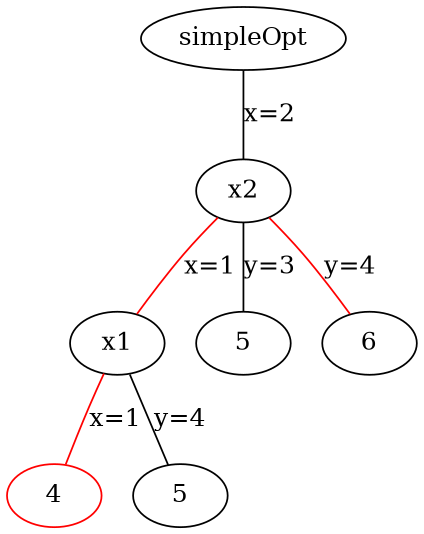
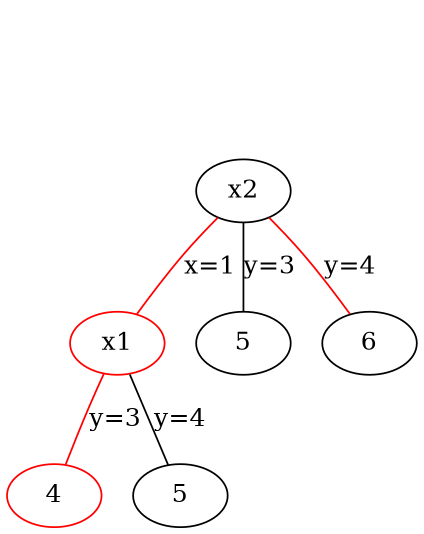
(243, 39) -> none
(117, 343) -> (117, 343)
(116, 419) -> (116, 419)
